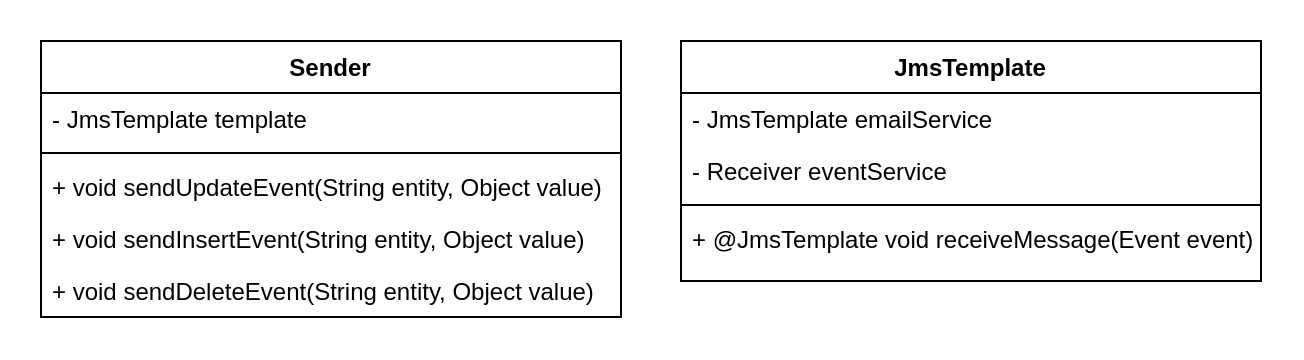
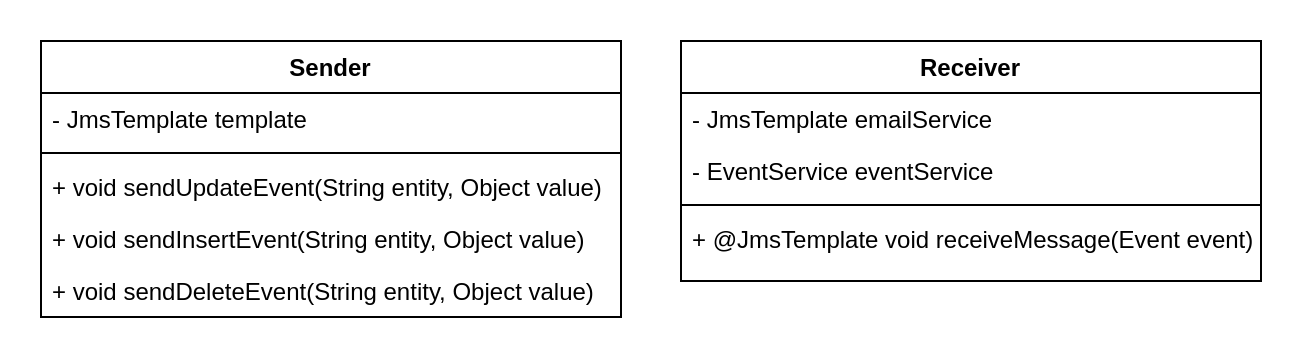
(970, 68) -> (970, 68)
(834, 172) -> (861, 172)
